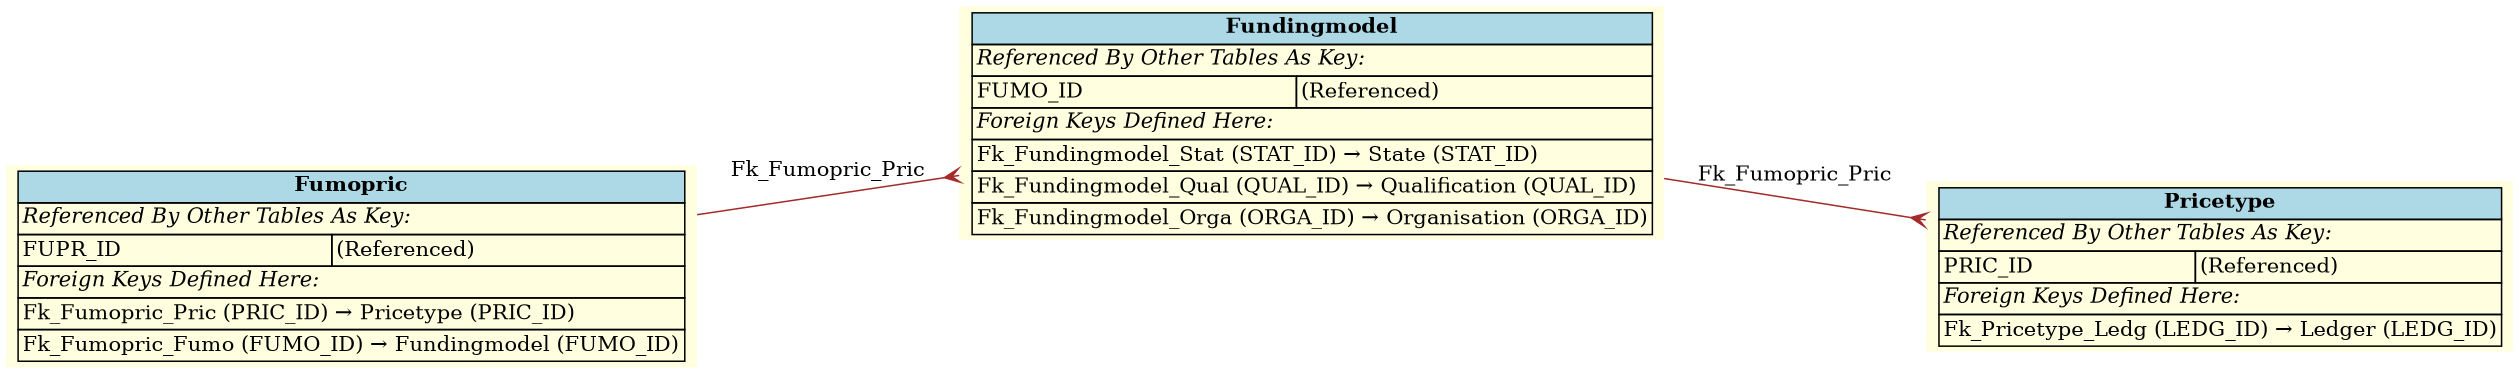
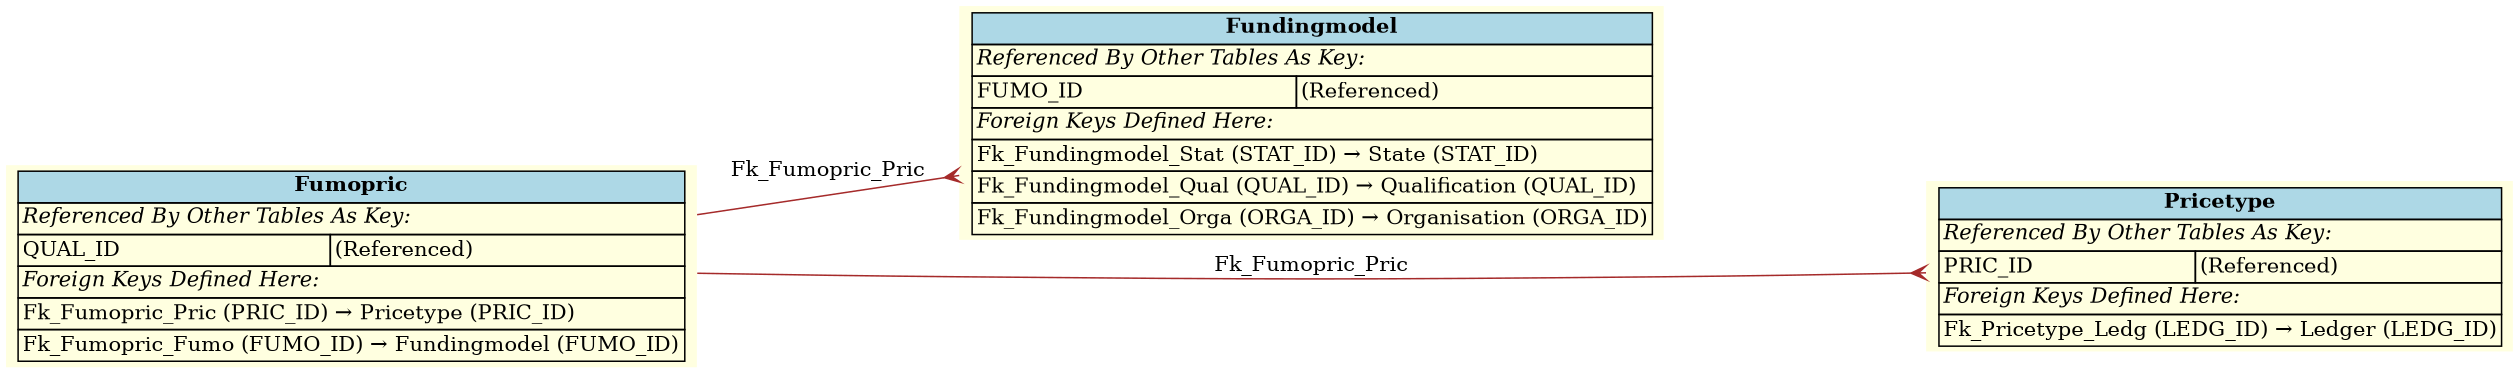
(1787, 198) -> (1304, 279)
(72, 250) -> (72, 250)
